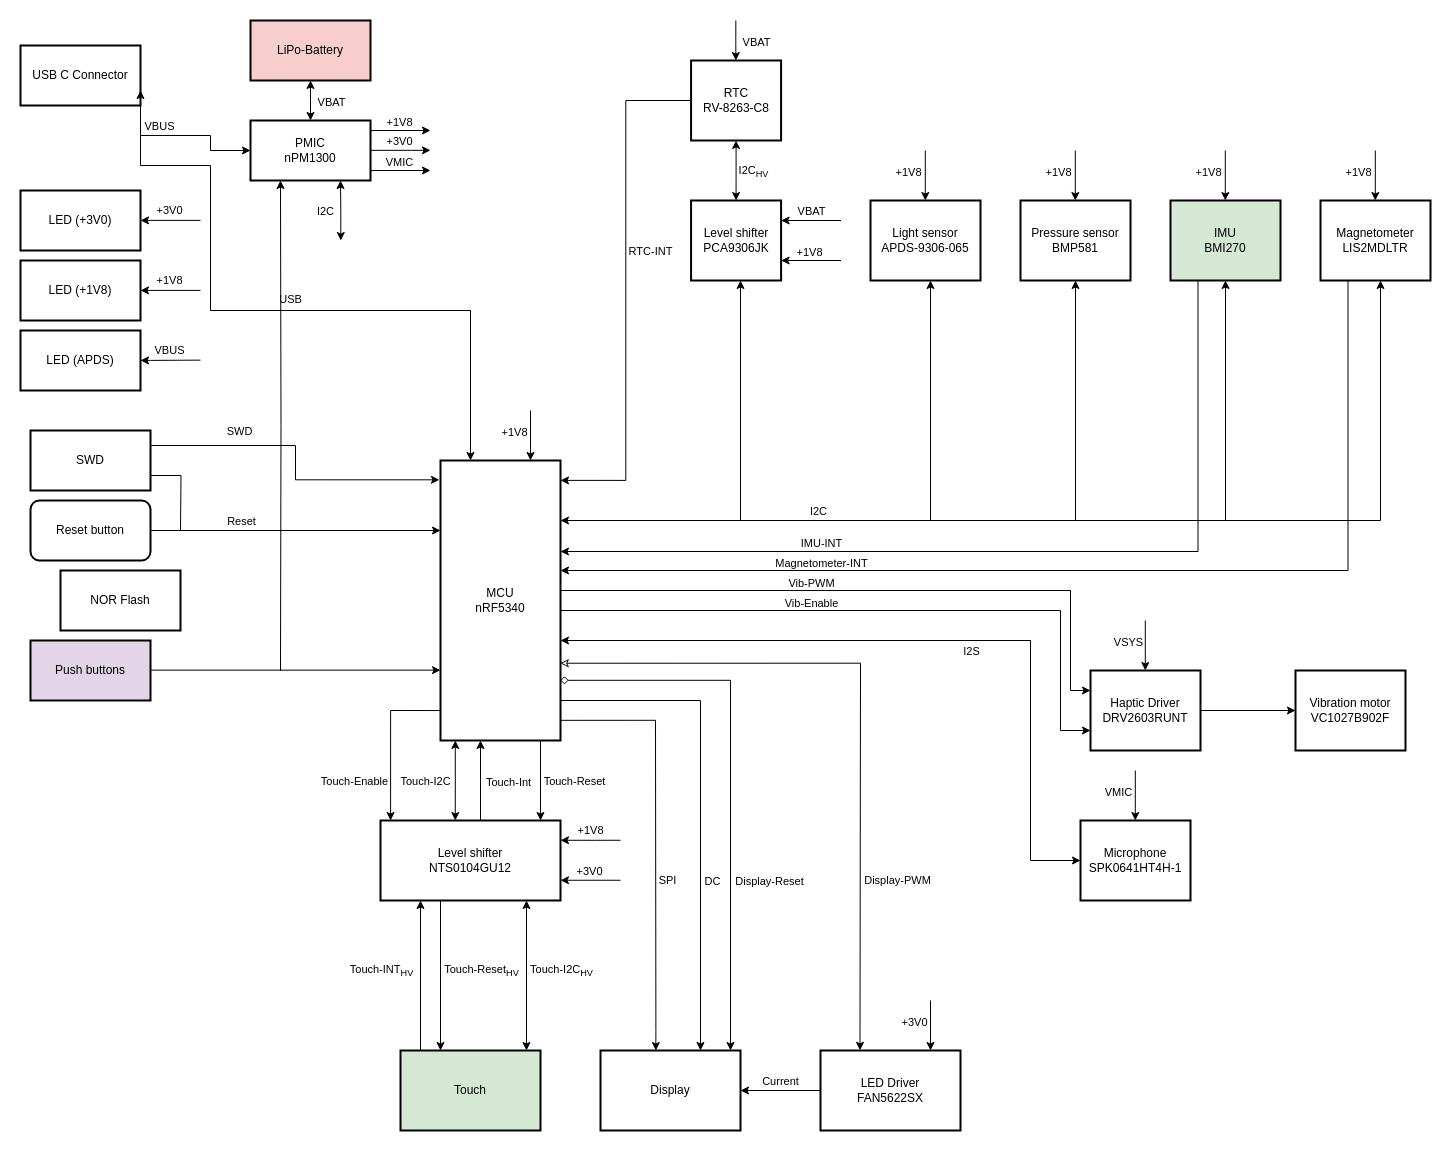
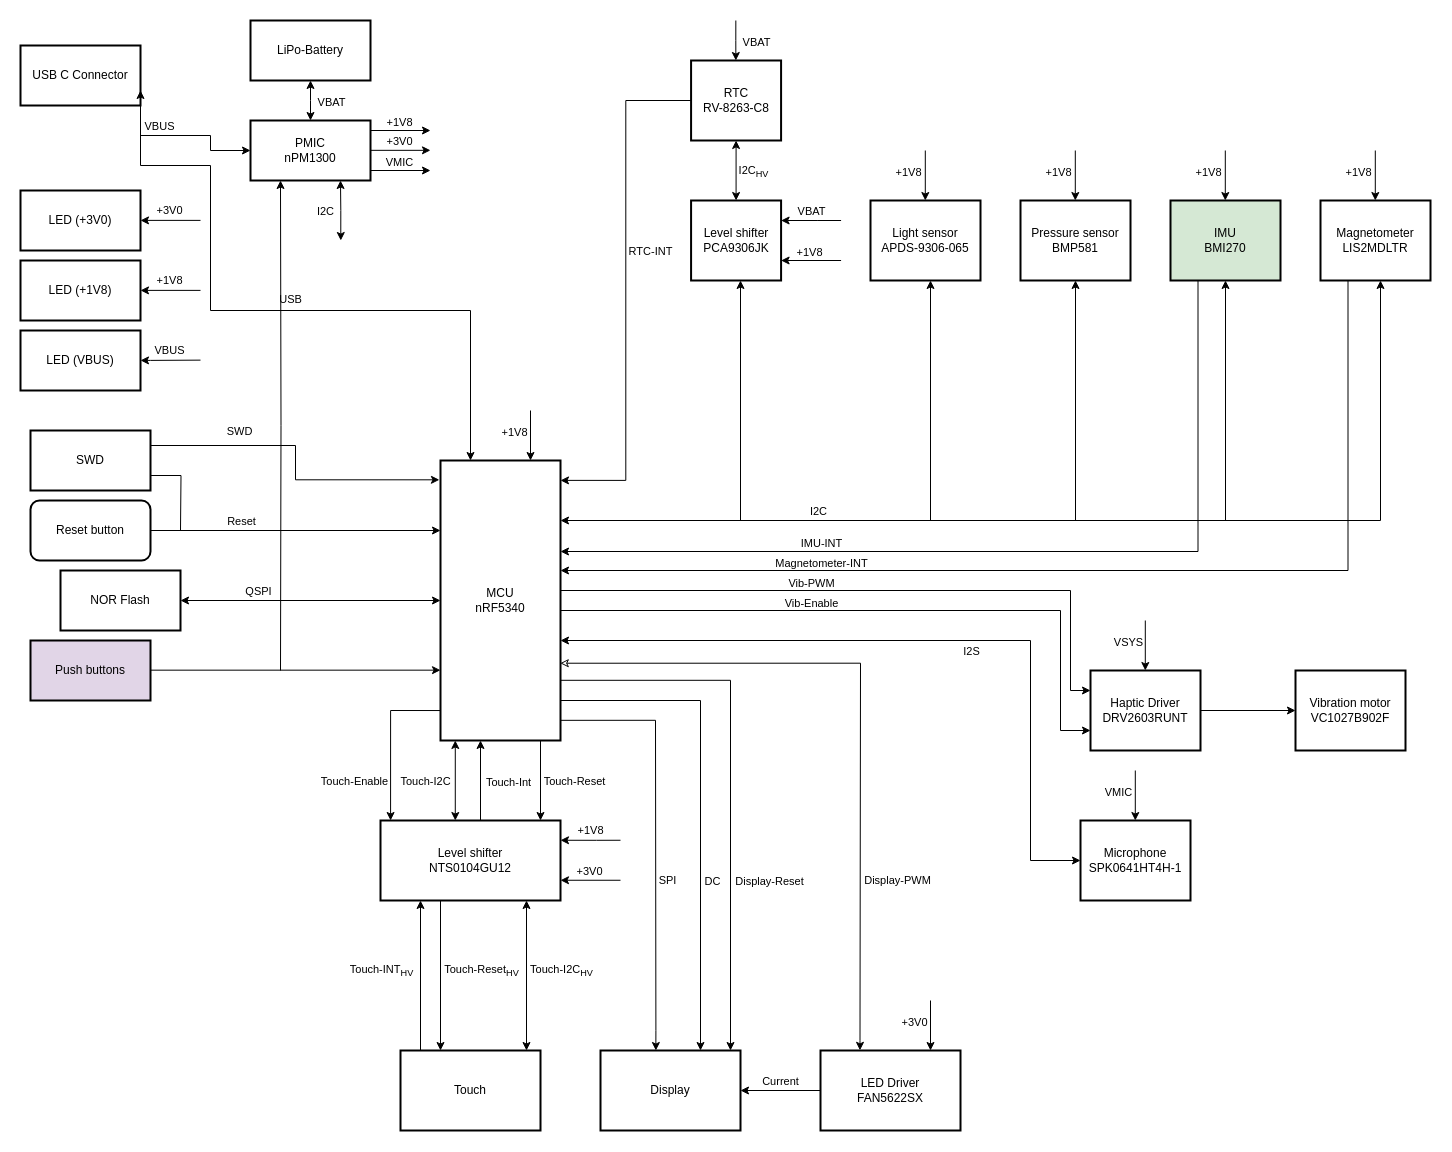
(311, 51) -> (311, 51)
(81, 361) -> (81, 361)
none -> (310, 601)
(569, 680) -> (565, 680)
(471, 1091) -> (471, 1091)
